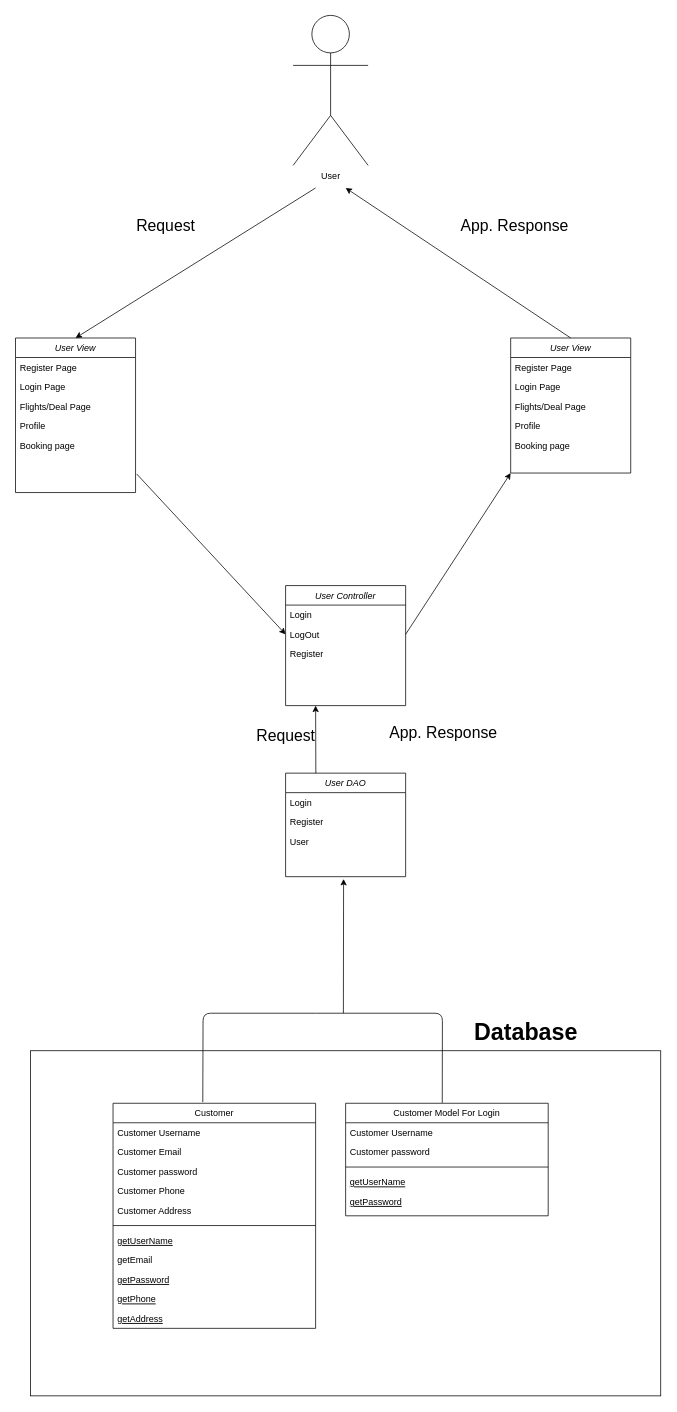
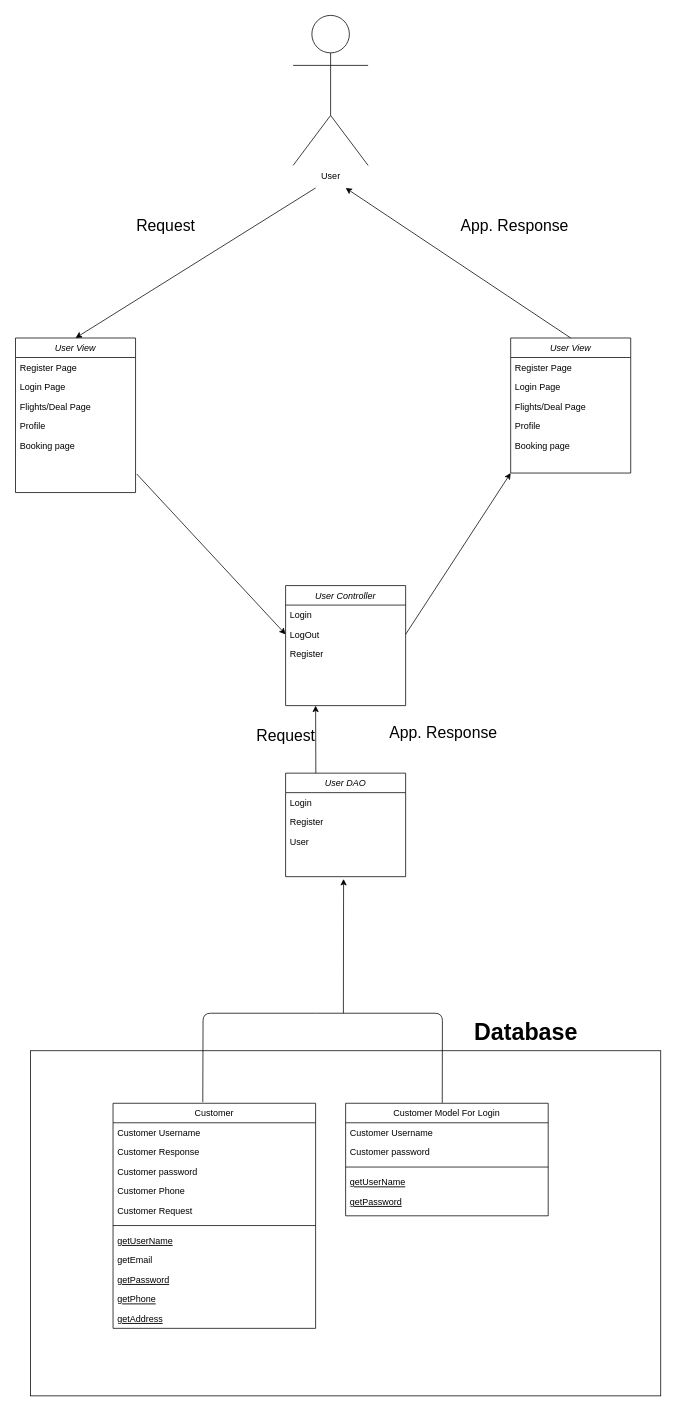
(149, 1152) -> (159, 1152)
(156, 1211) -> (156, 1211)
